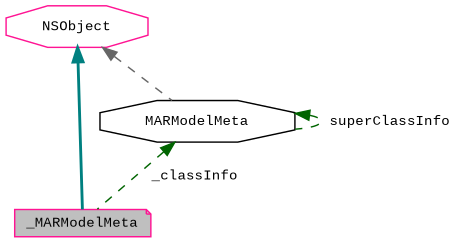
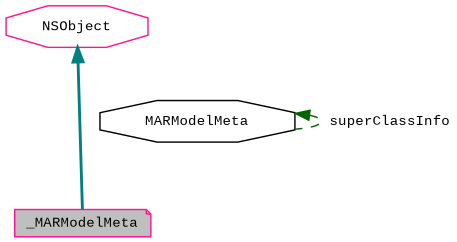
(143, 78) -> none
(131, 180) -> none
